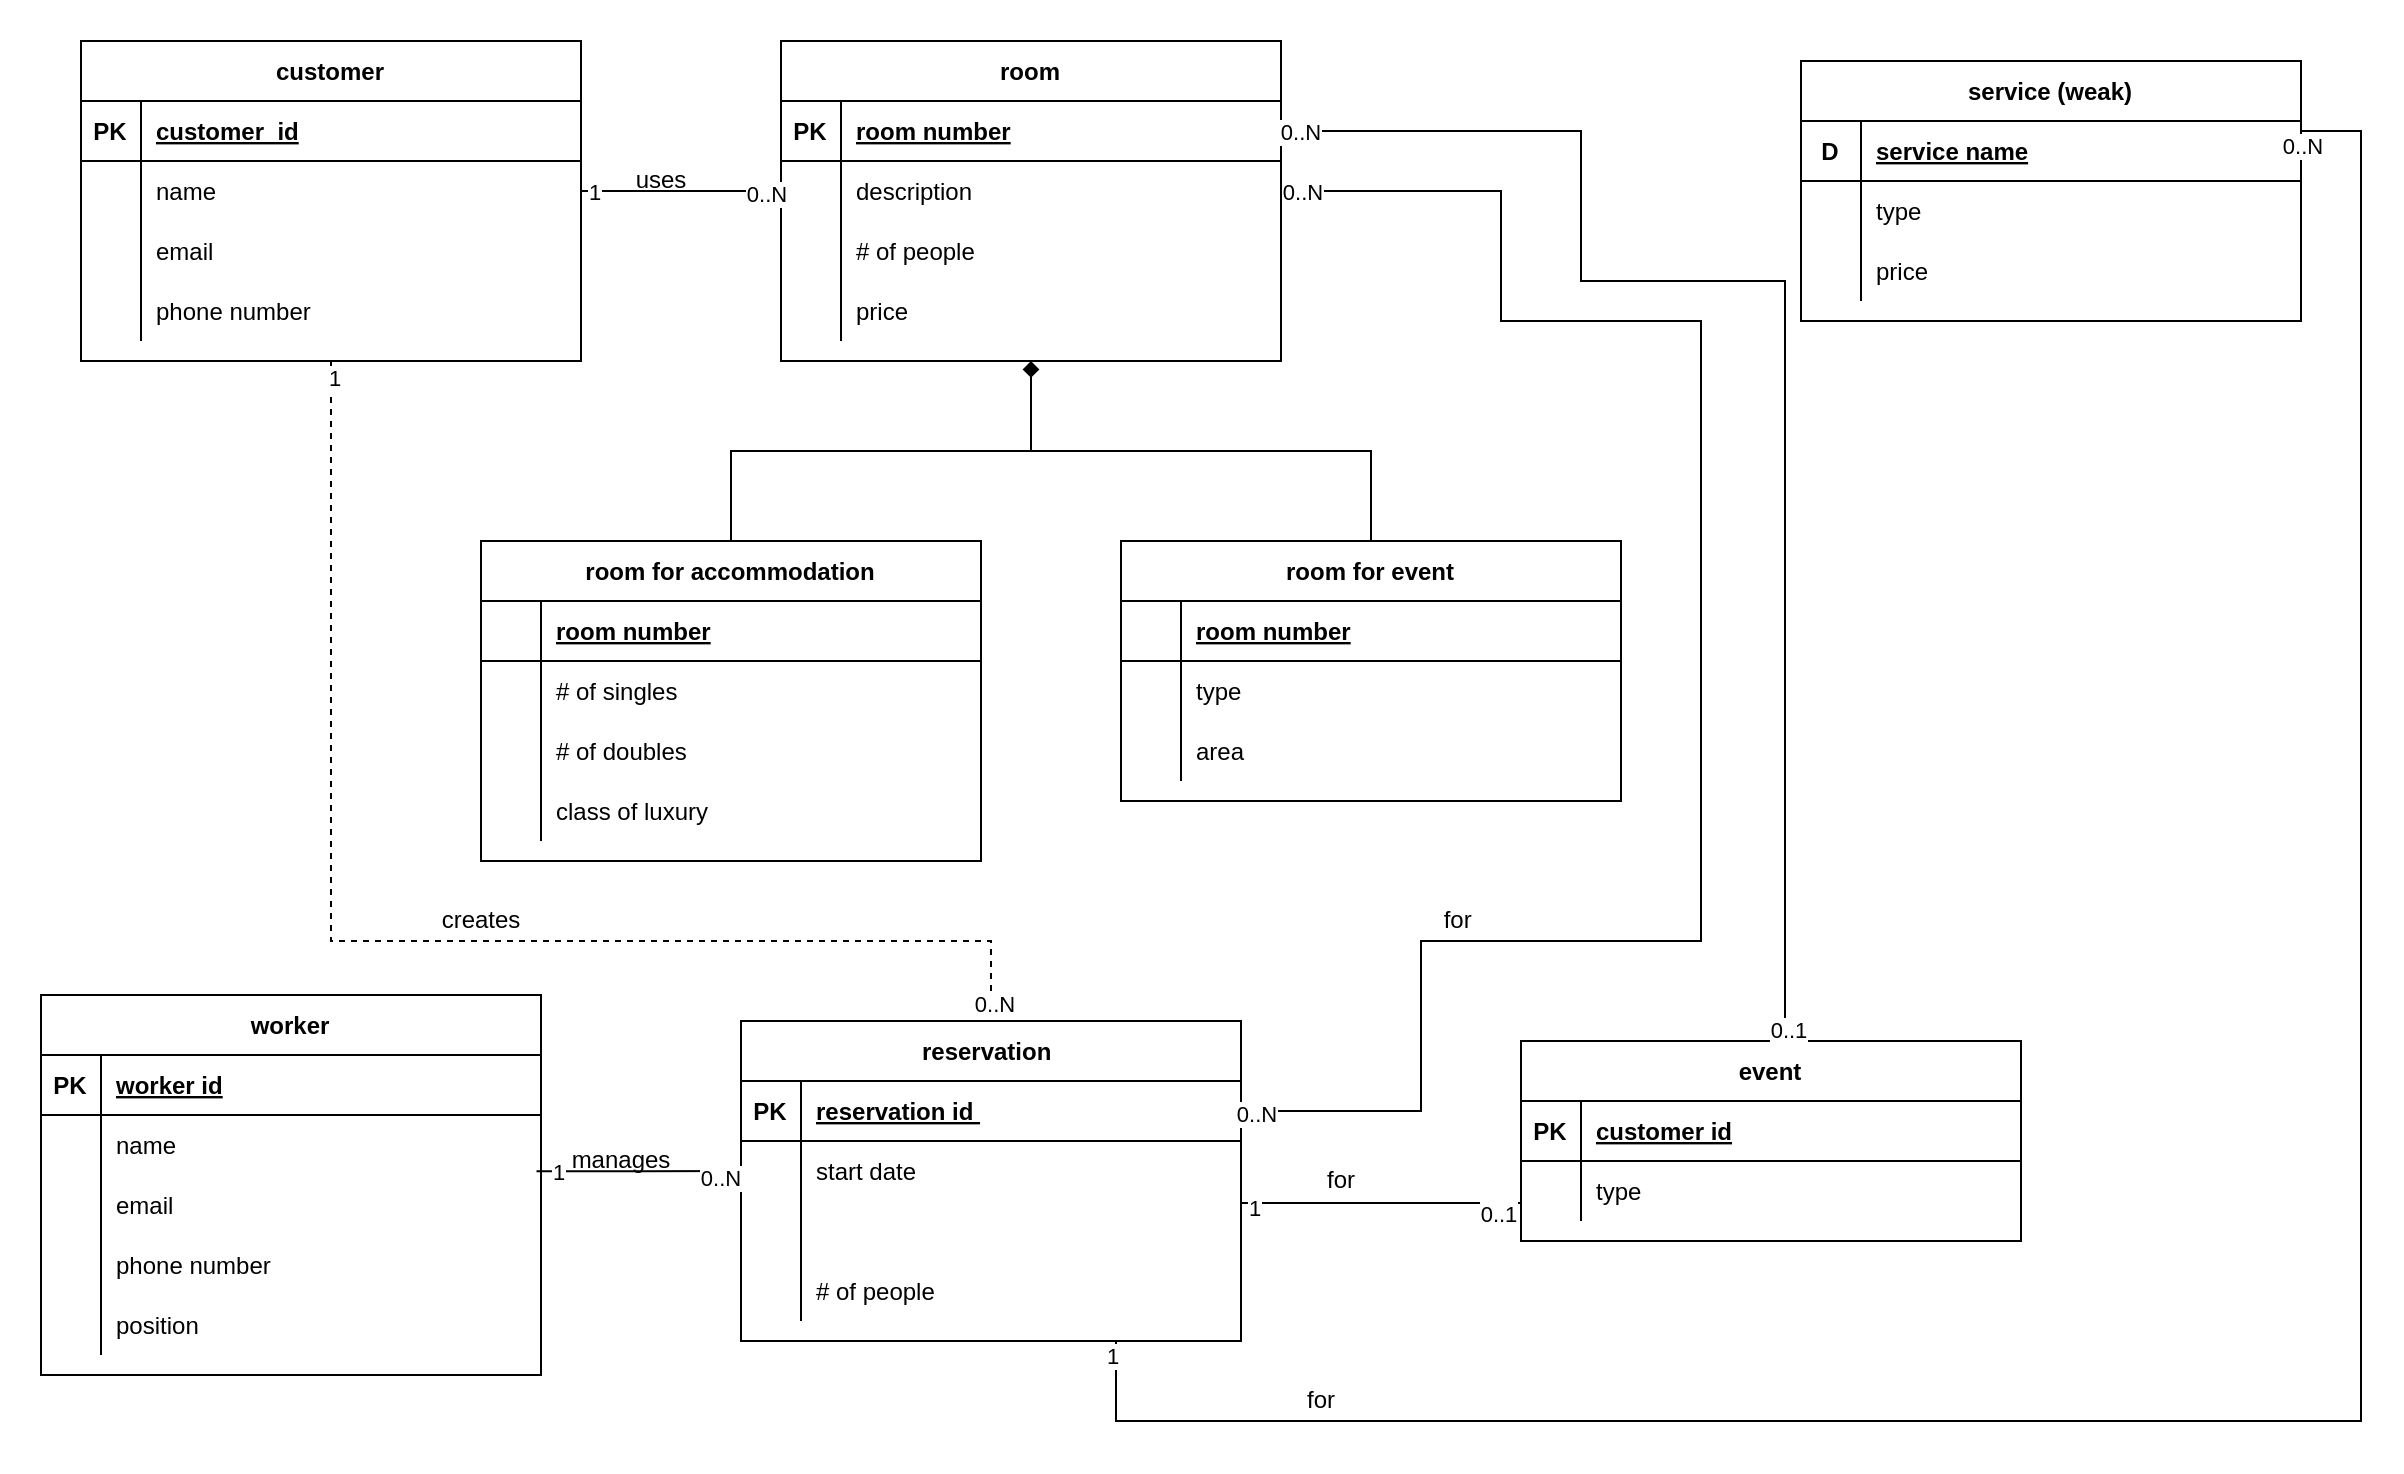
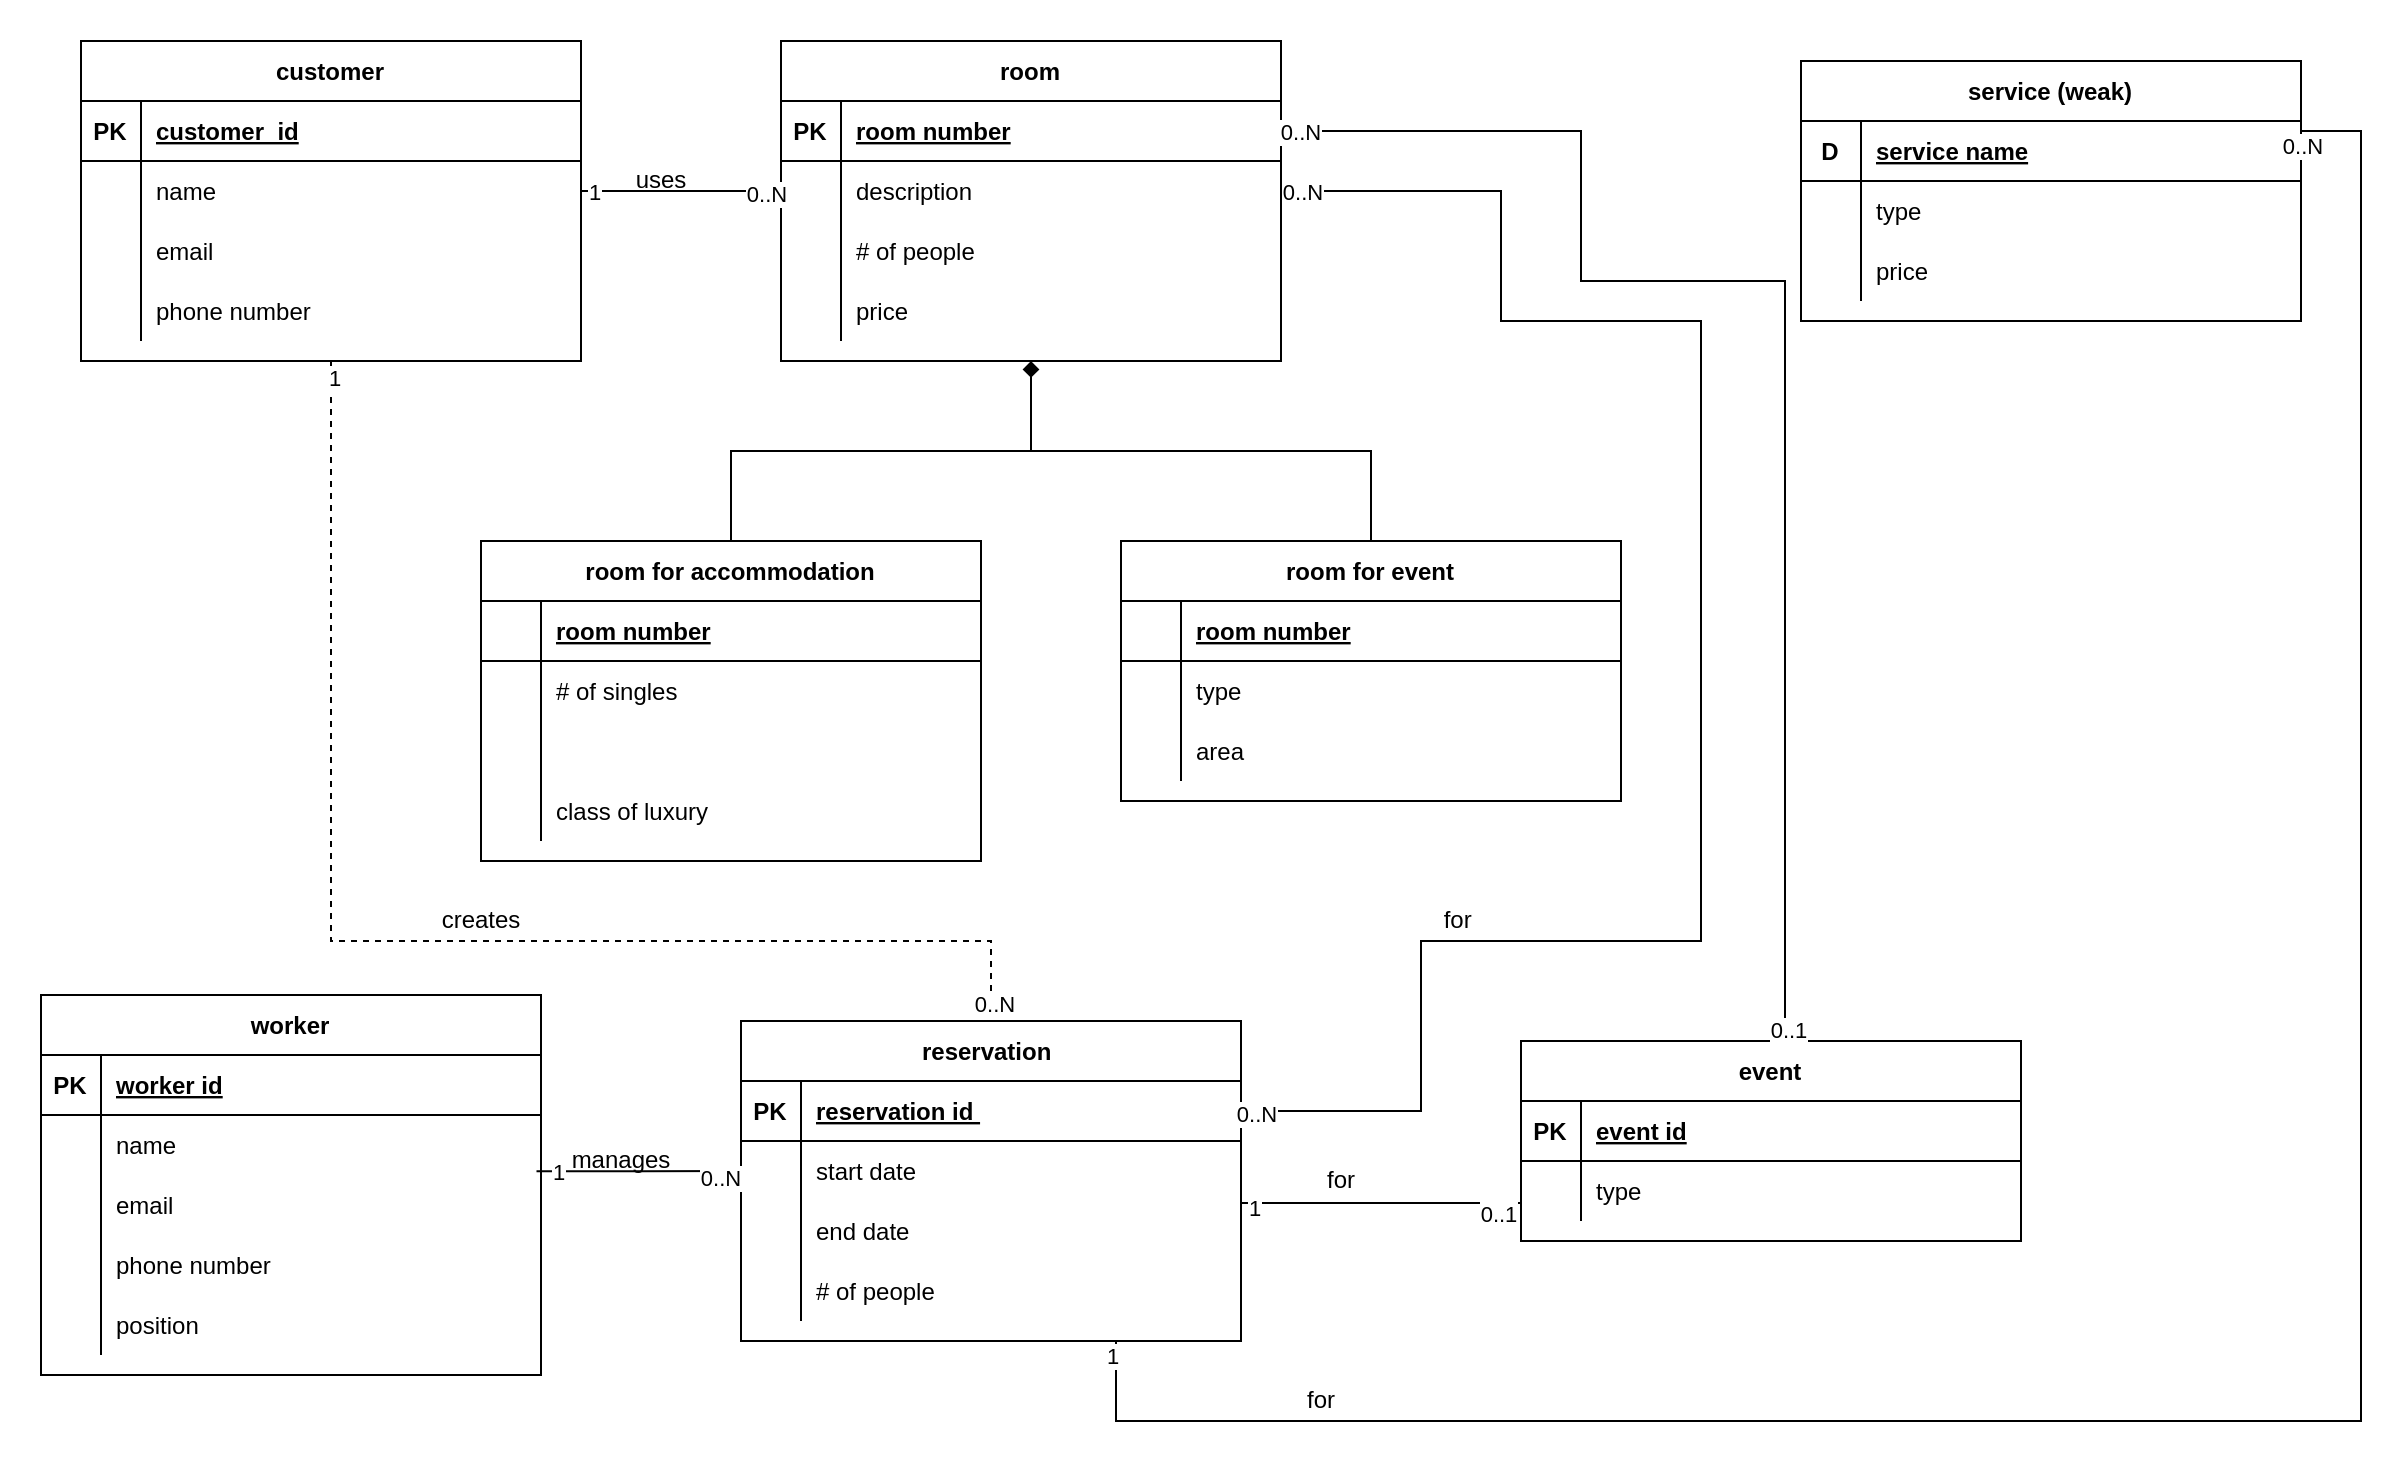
(761, 751) -> none
(1664, 1132) -> (1644, 1132)
none -> (1021, 1231)
